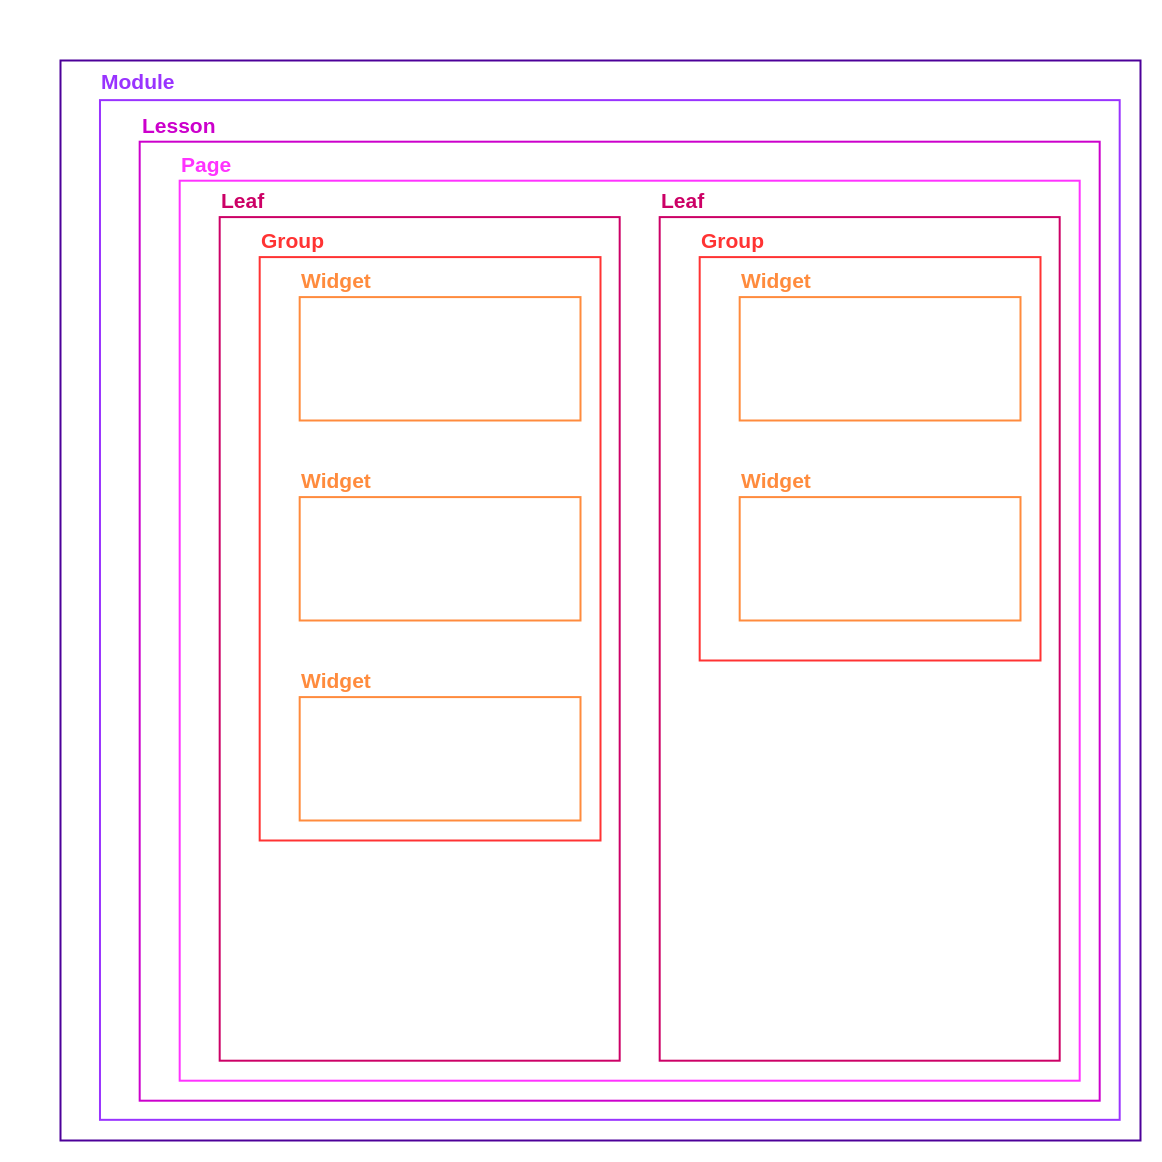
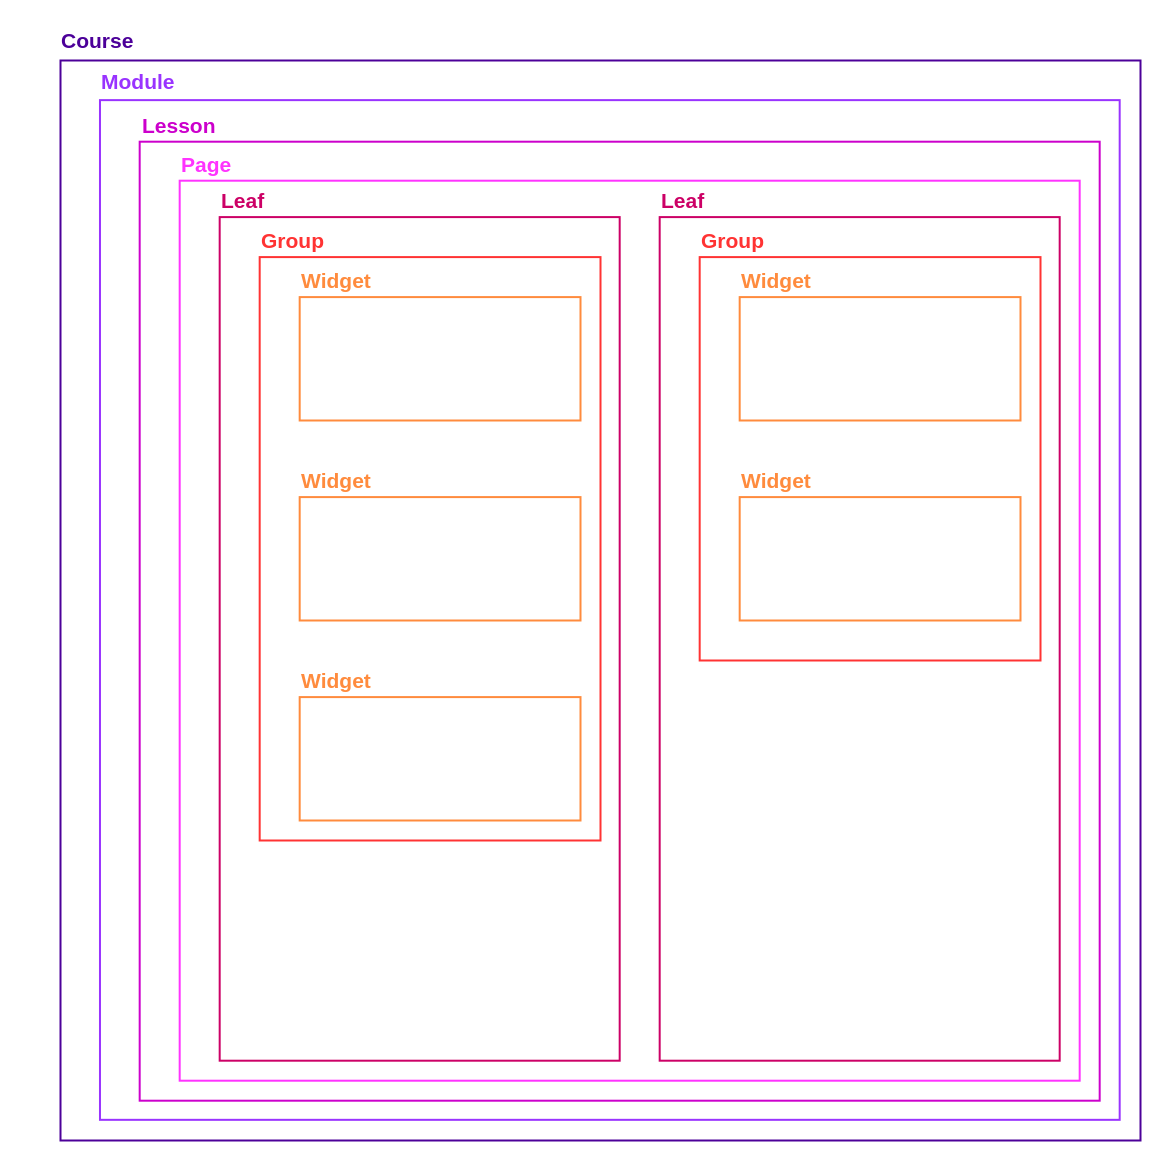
none -> (110, 41)
